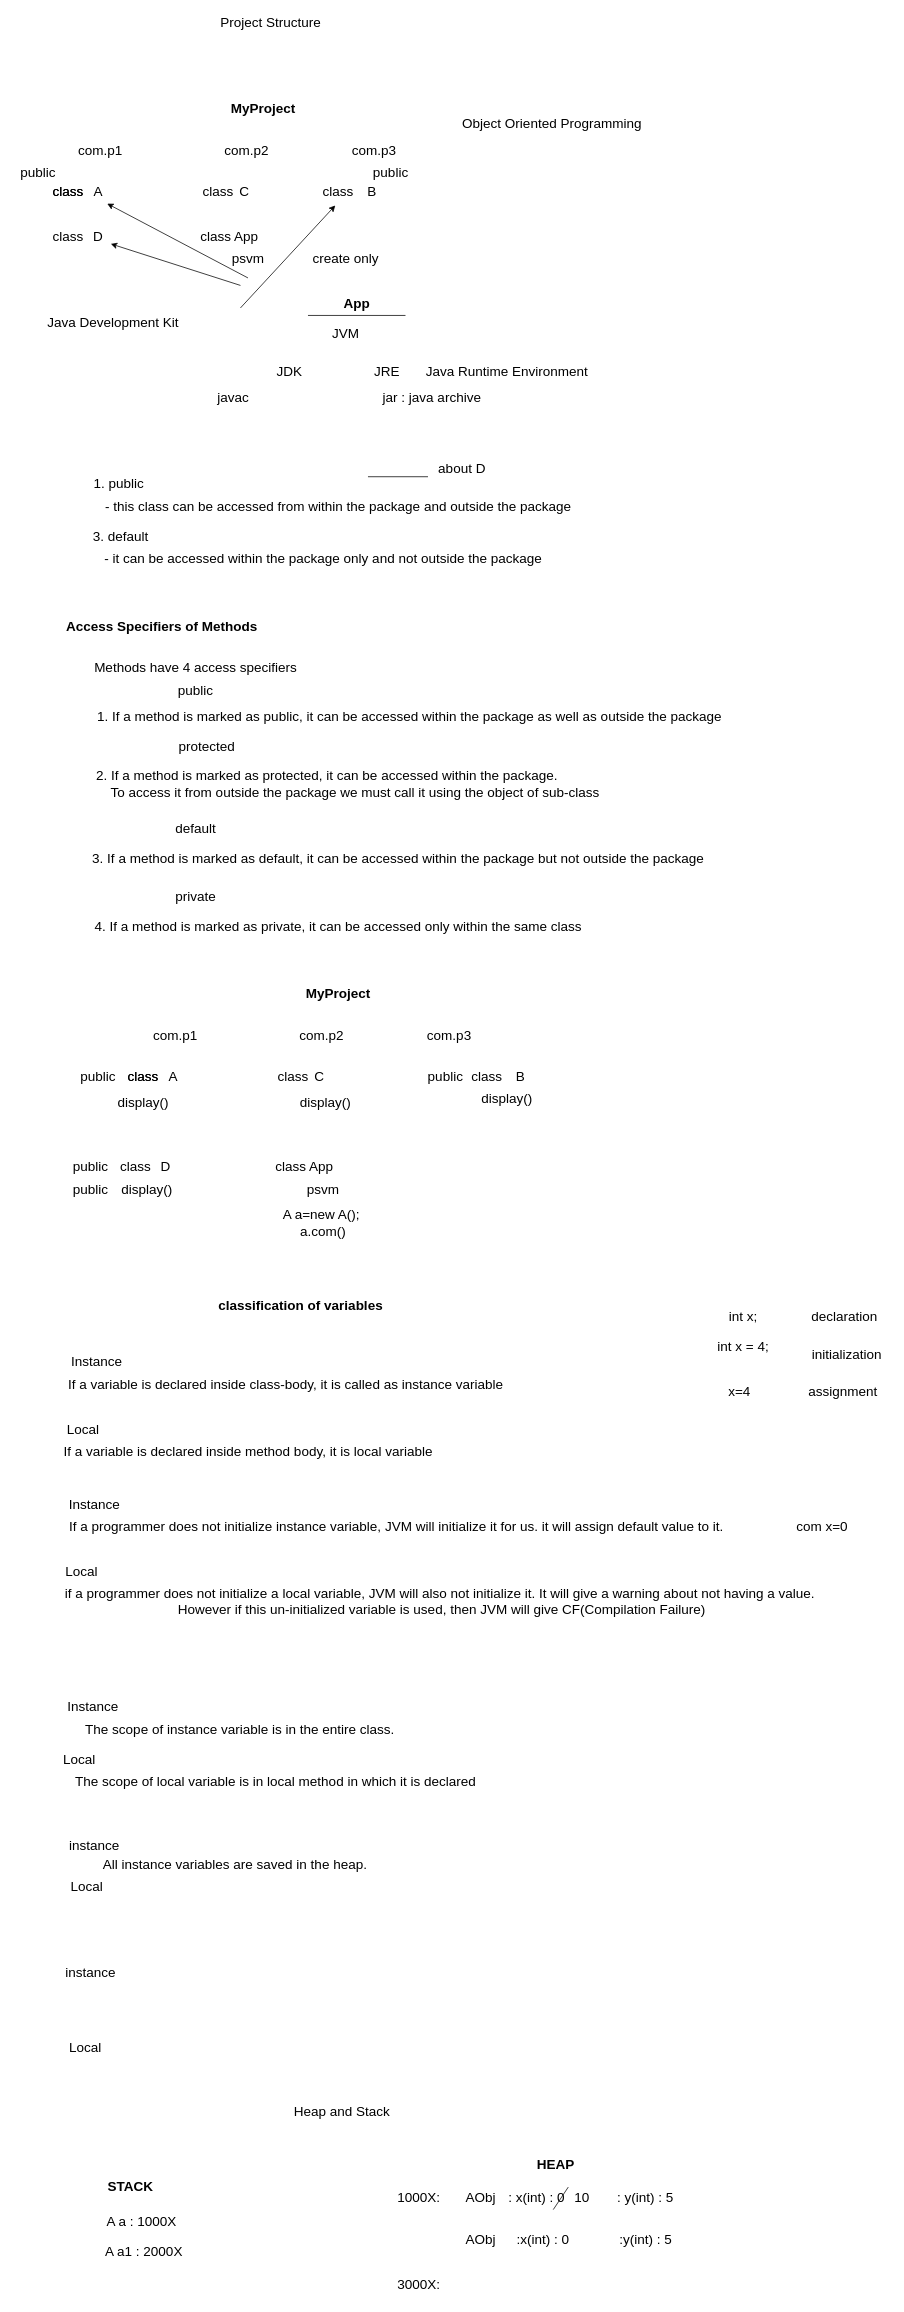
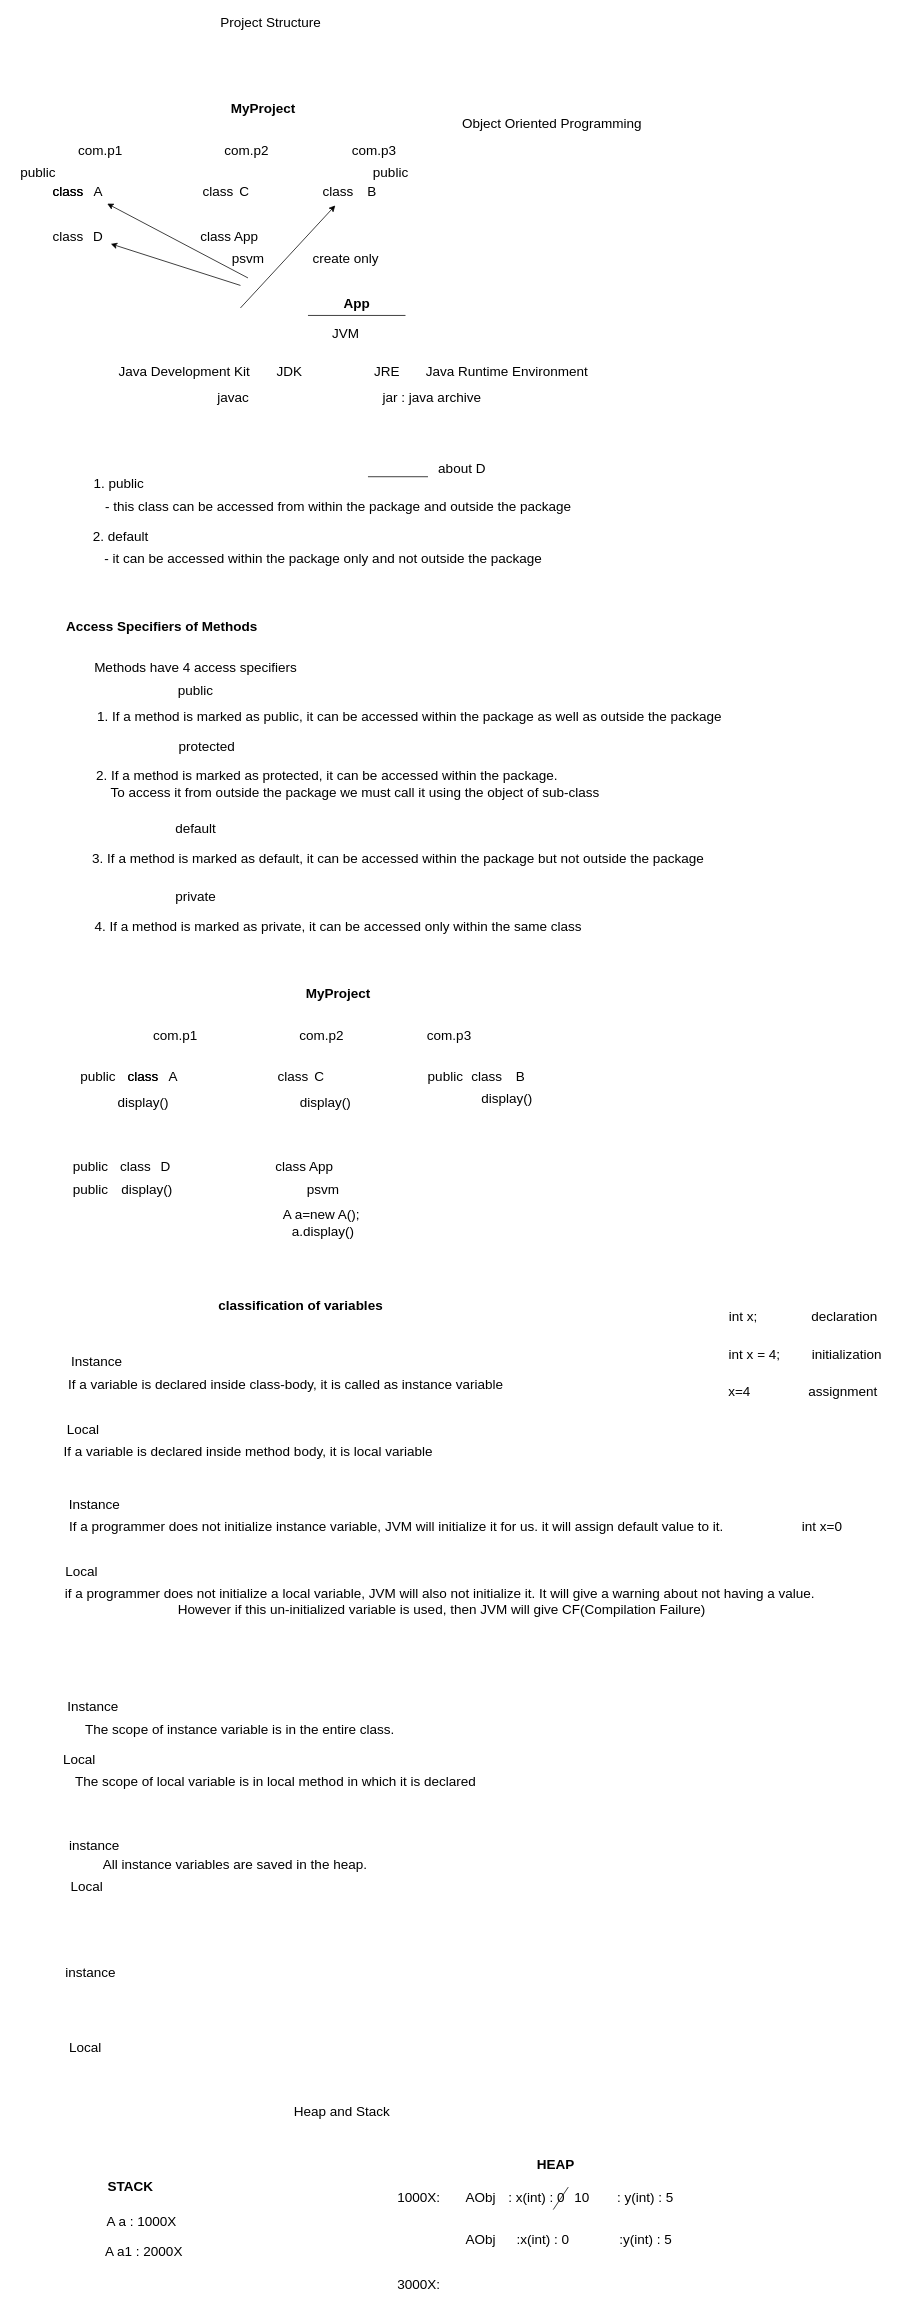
(113, 323) -> (184, 372)
(121, 537) -> (121, 537)
(323, 1223) -> (323, 1223)
(743, 1347) -> (754, 1354)
(822, 1527) -> (822, 1527)
